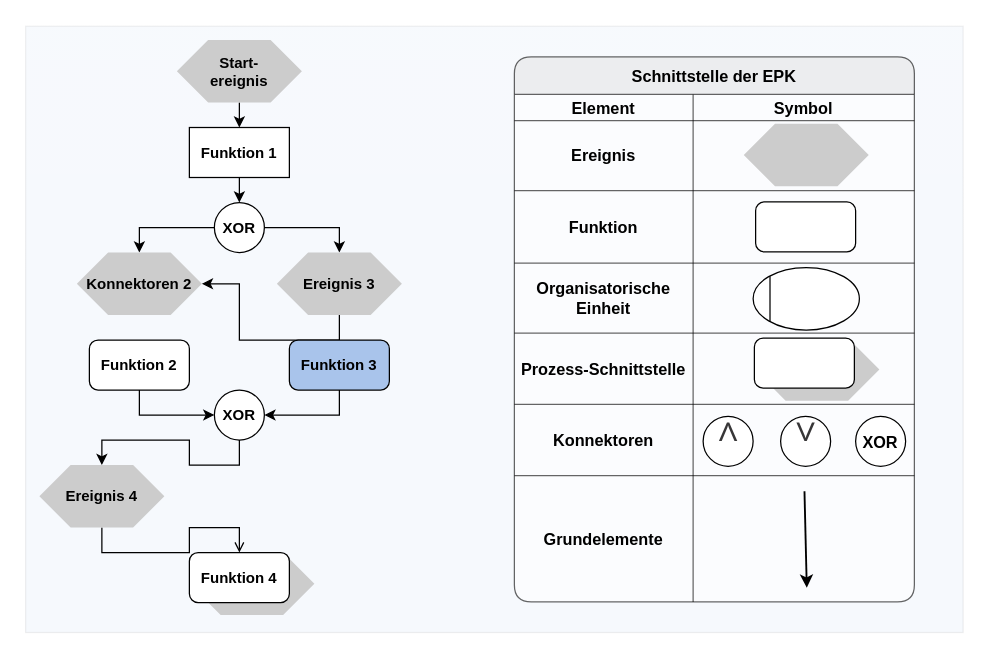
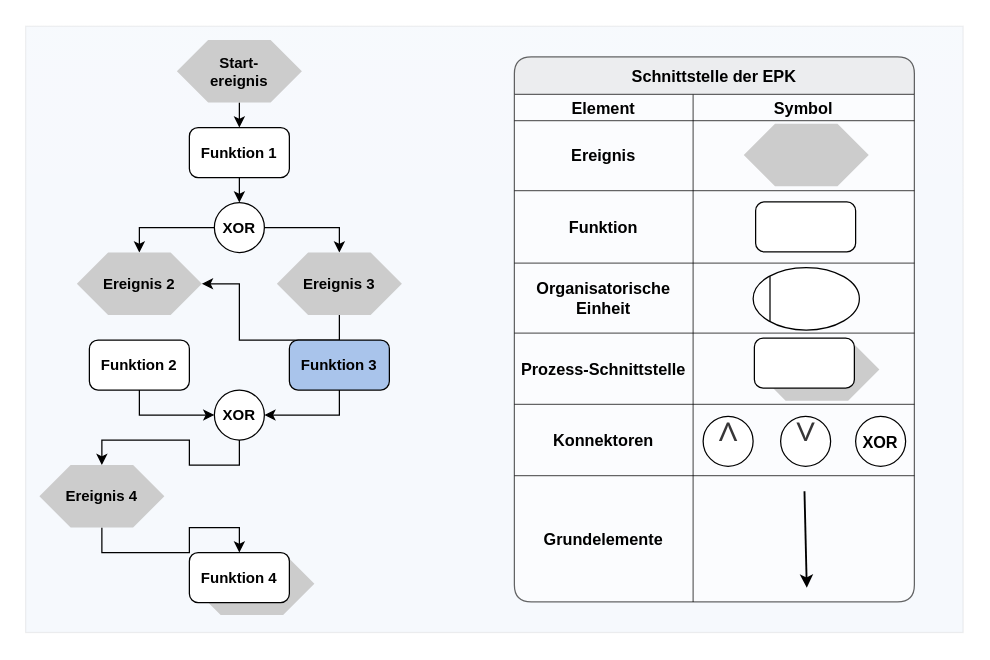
(239, 153) -> (239, 153)
(139, 284) -> (139, 284)
(239, 545) -> (239, 543)
